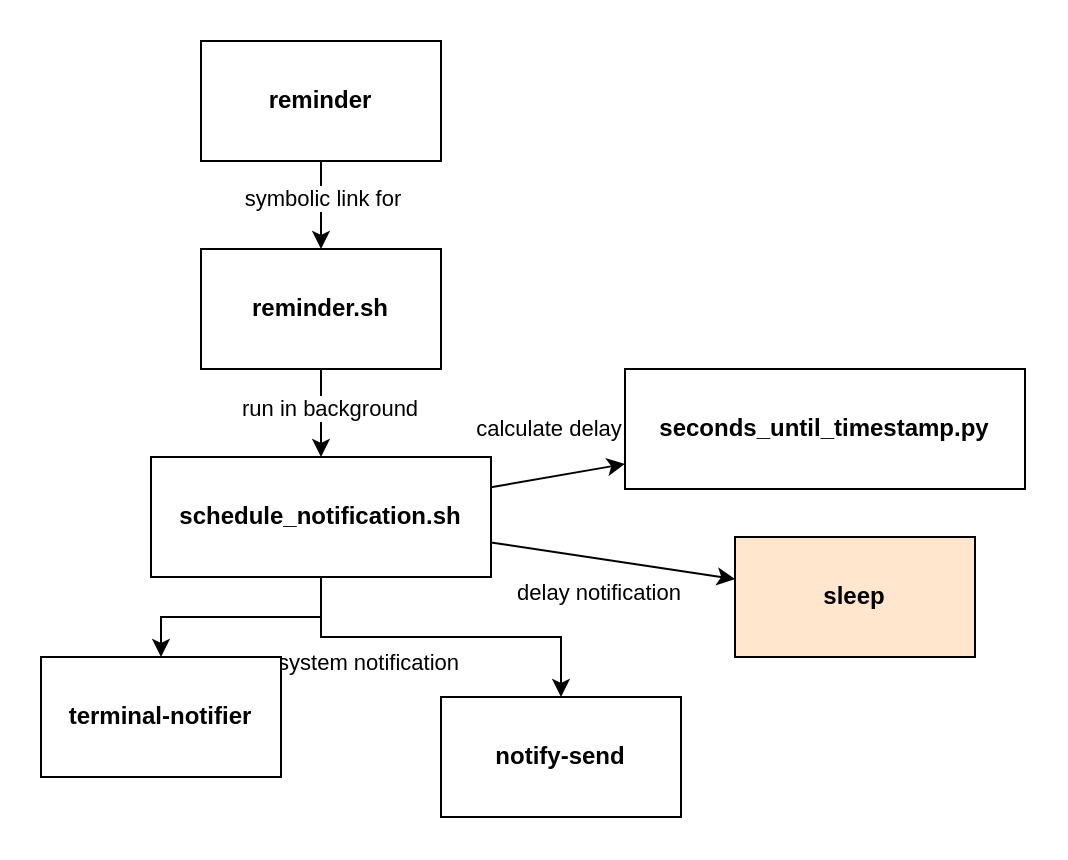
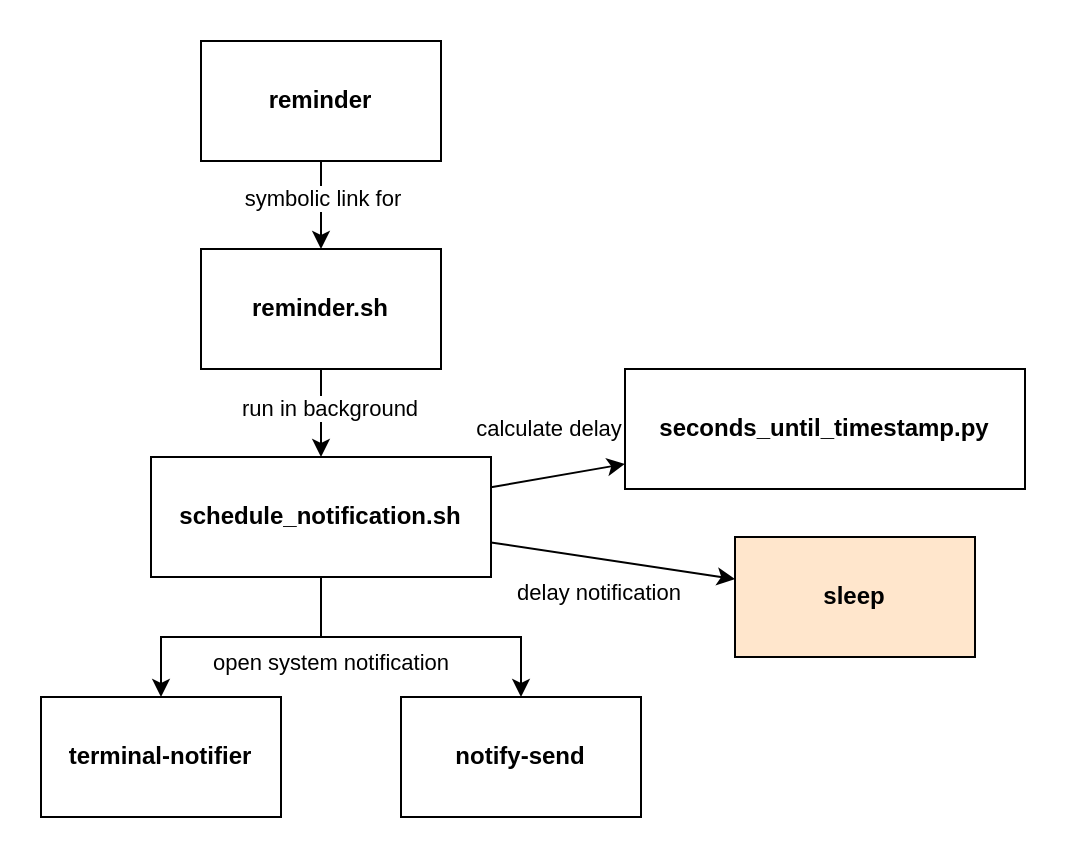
(161, 717) -> (161, 757)
(561, 757) -> (521, 757)
